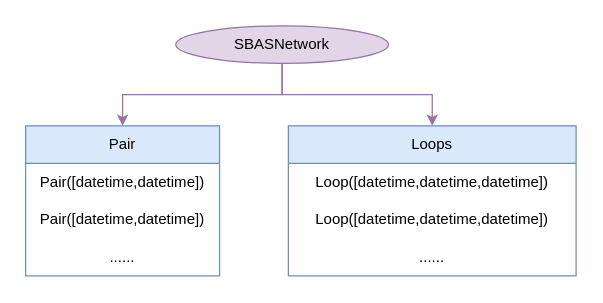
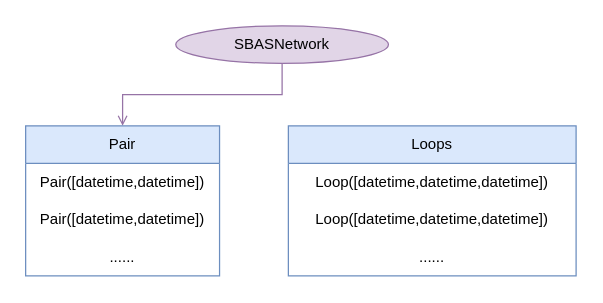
(369, 94) -> none
(123, 116) -> (123, 118)
